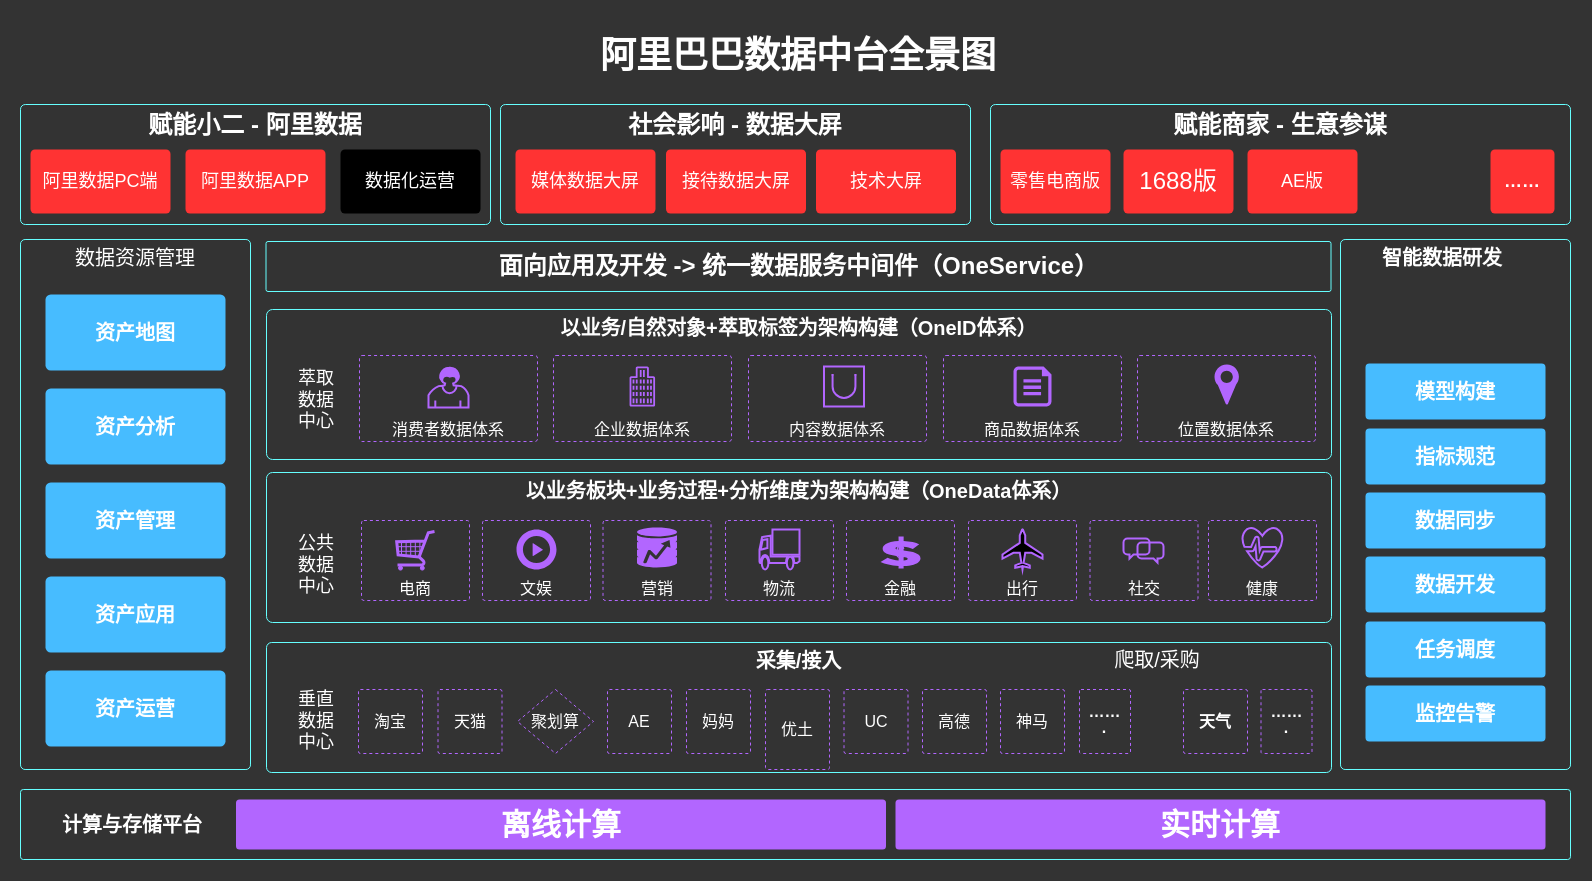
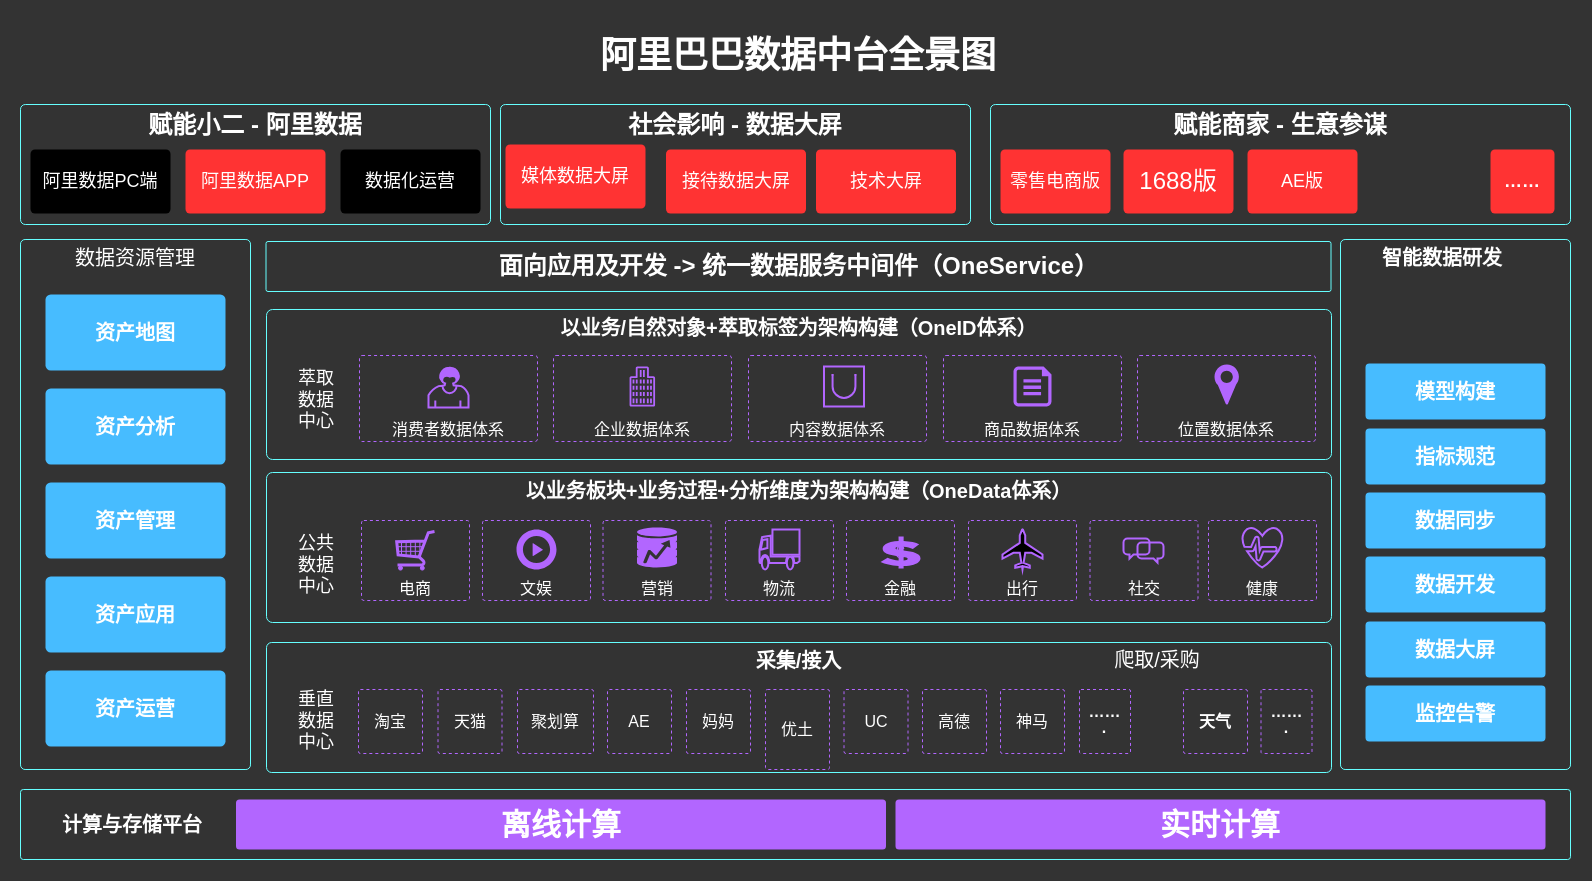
(101, 182) -> (101, 182)
(586, 182) -> (576, 177)
(1456, 650) -> (1456, 650)
(556, 722) -> (556, 722)
